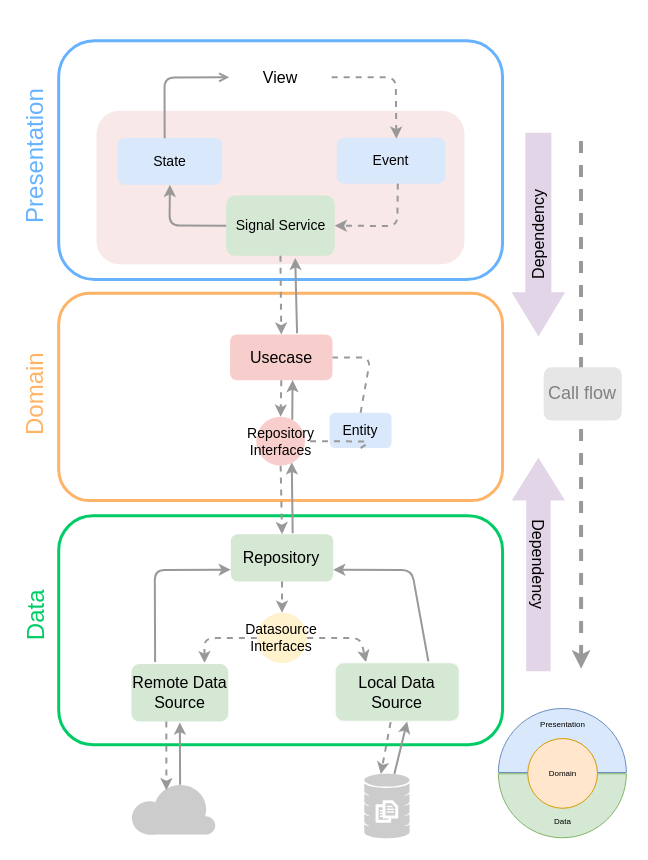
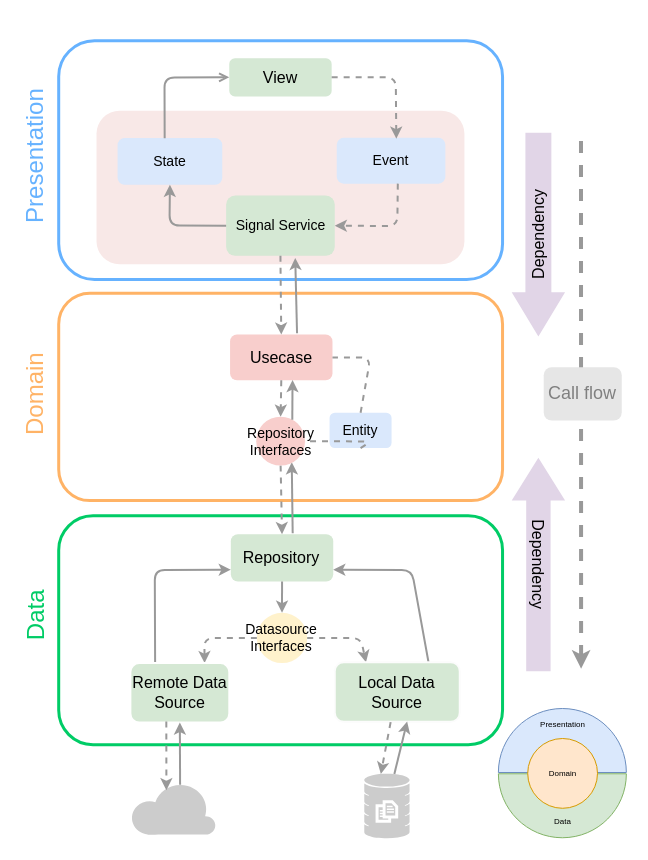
(280, 77) -> (280, 77)
(282, 594) -> (282, 594)
